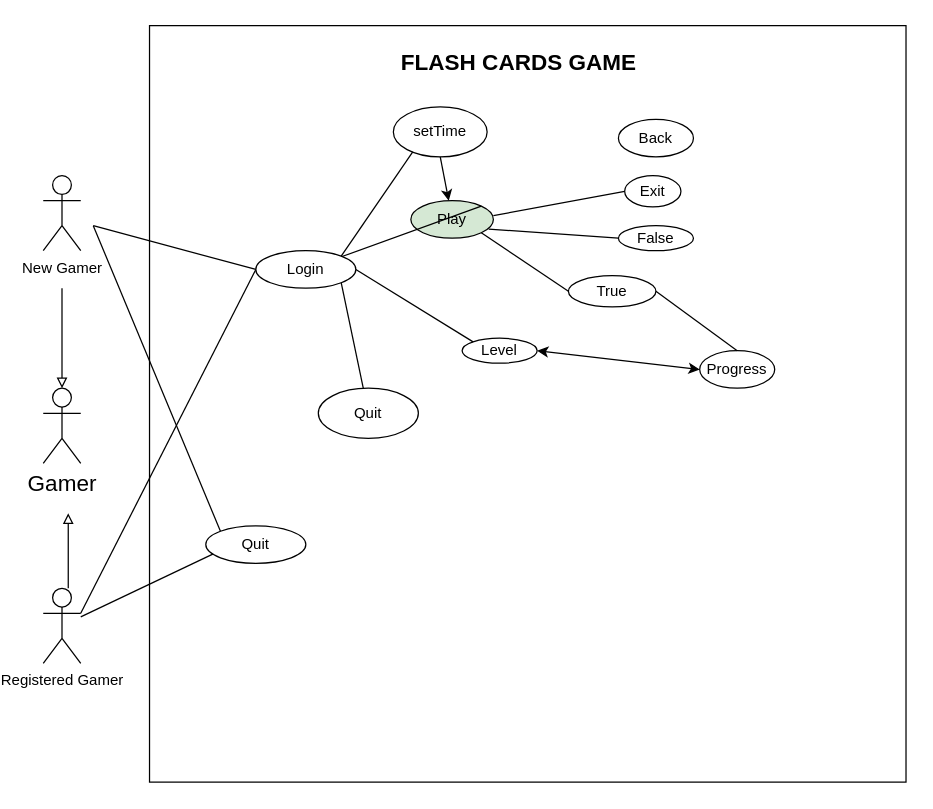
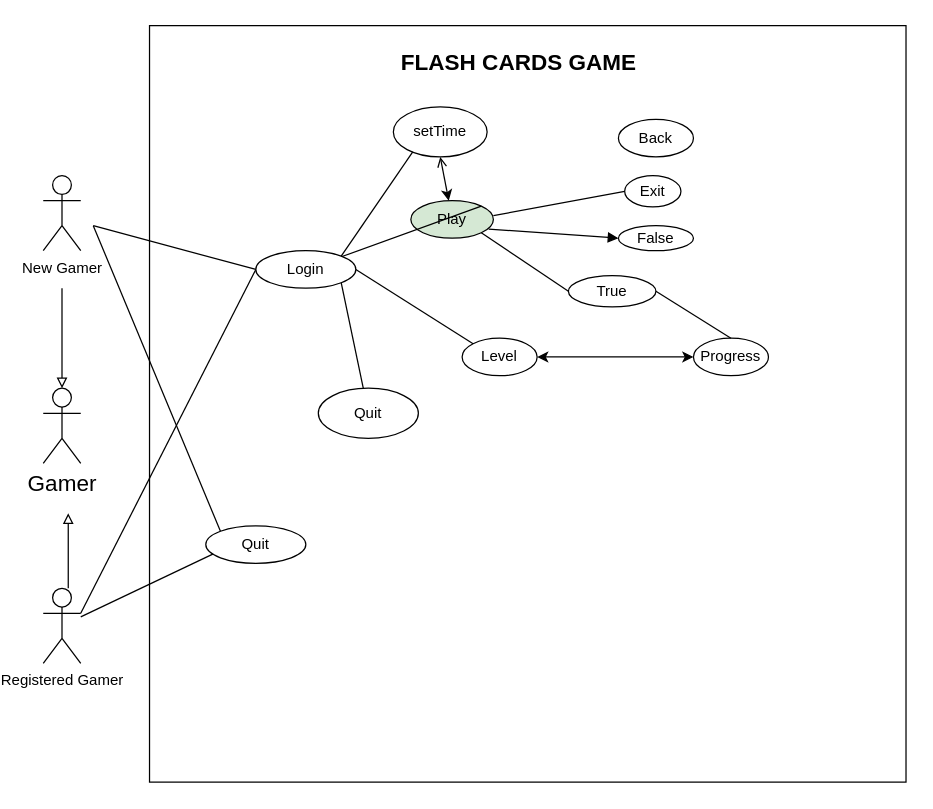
(441, 162) -> (441, 163)
(611, 238) -> (607, 237)
(499, 351) -> (499, 357)
(737, 369) -> (731, 357)
